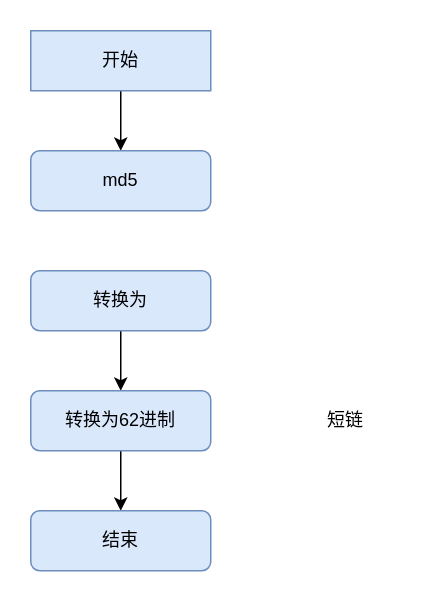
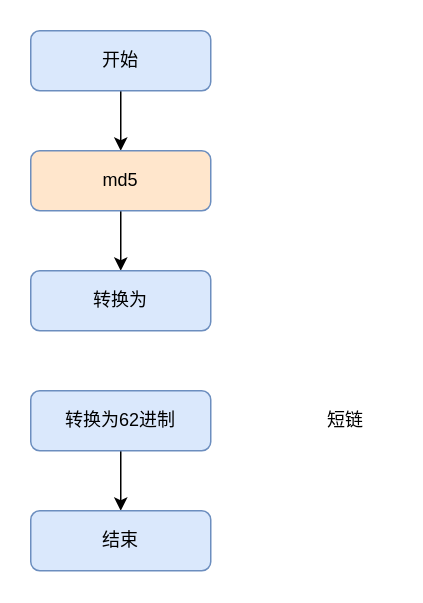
(121, 61) -> (121, 61)
(121, 181) -> (121, 181)
none -> (121, 236)
(121, 356) -> none
